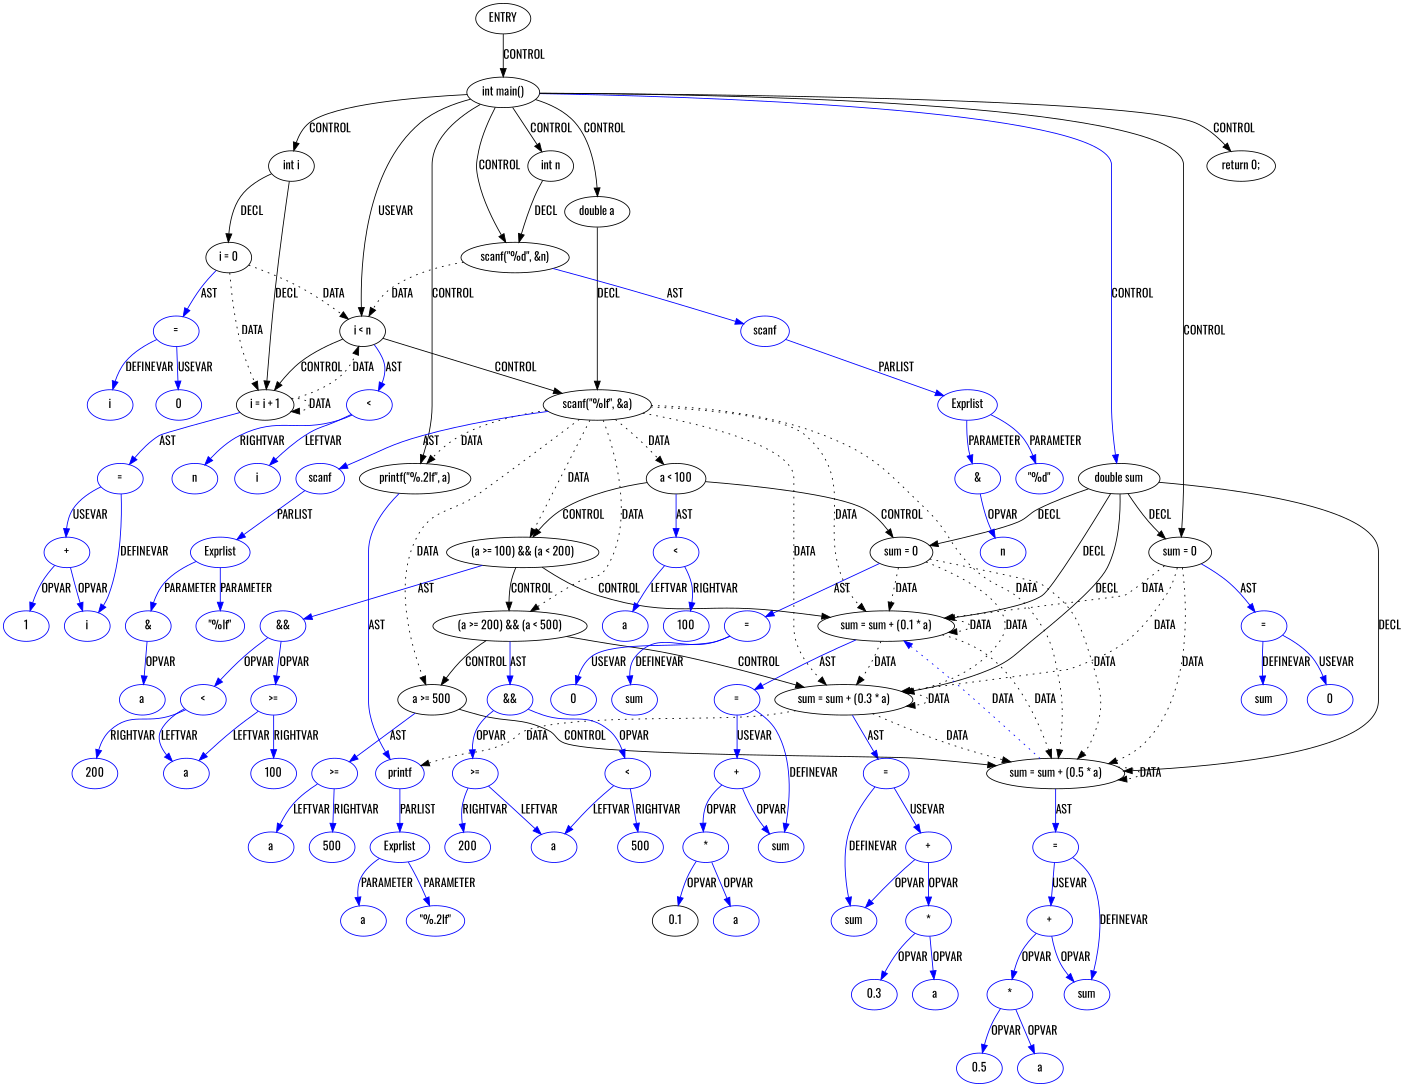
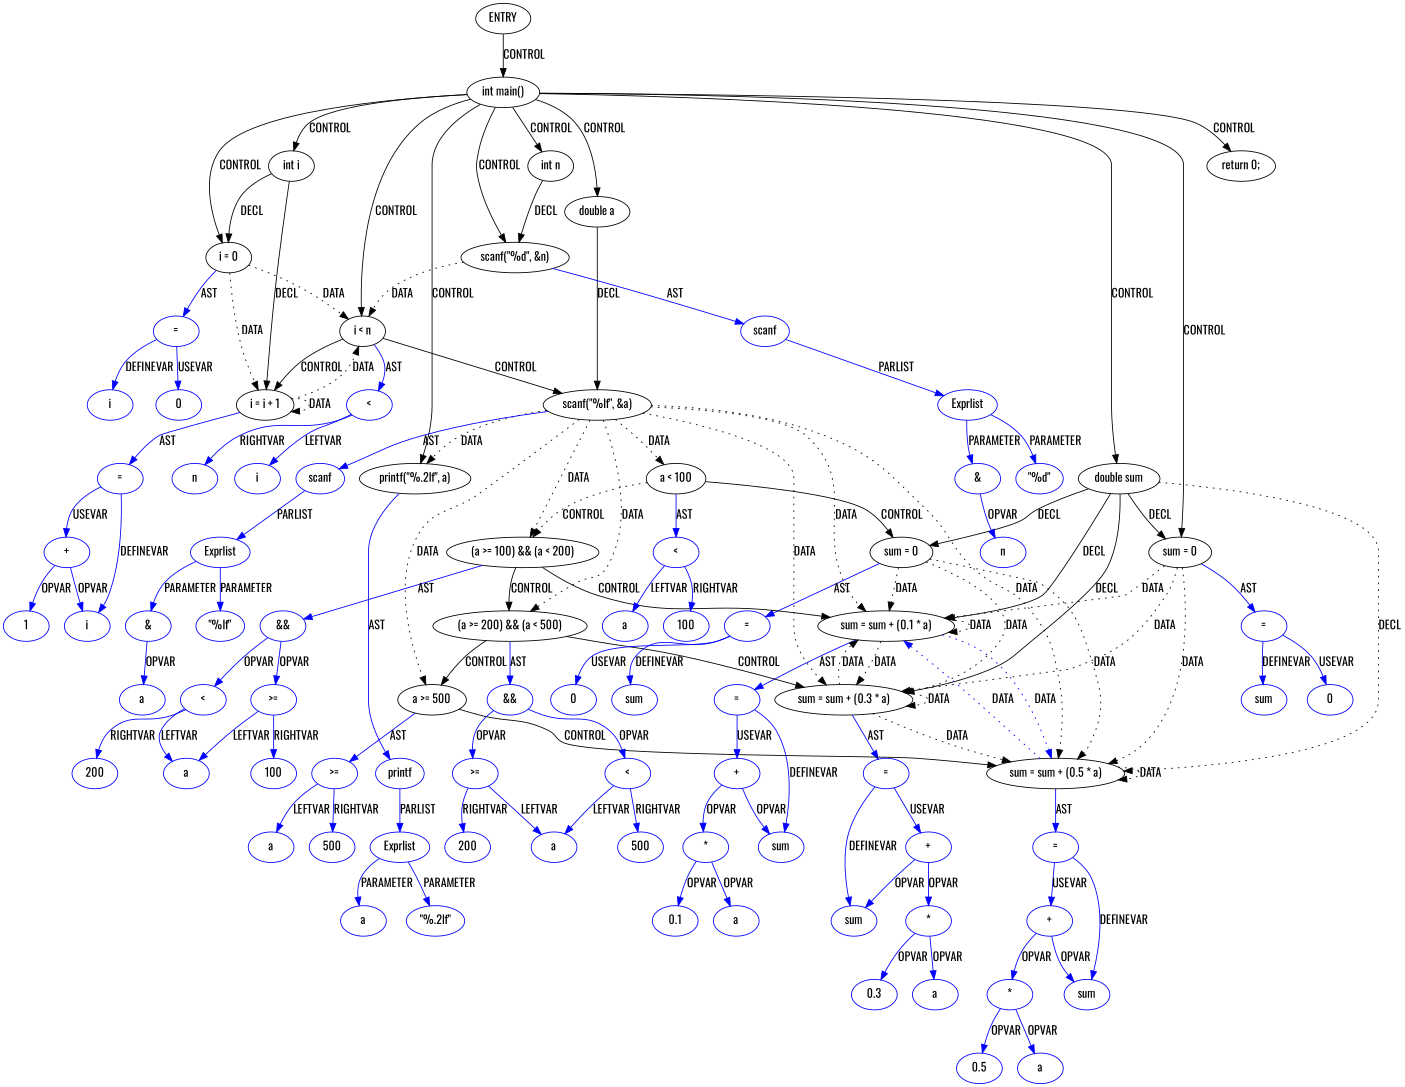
none -> (296, 116)
(976, 119) -> (976, 119)
(396, 212) -> (396, 212)
(588, 497) -> (588, 497)
(1378, 640) -> (1378, 640)
(1005, 672) -> (1005, 672)
(609, 720) -> (840, 663)
(675, 921) -> (675, 921)
